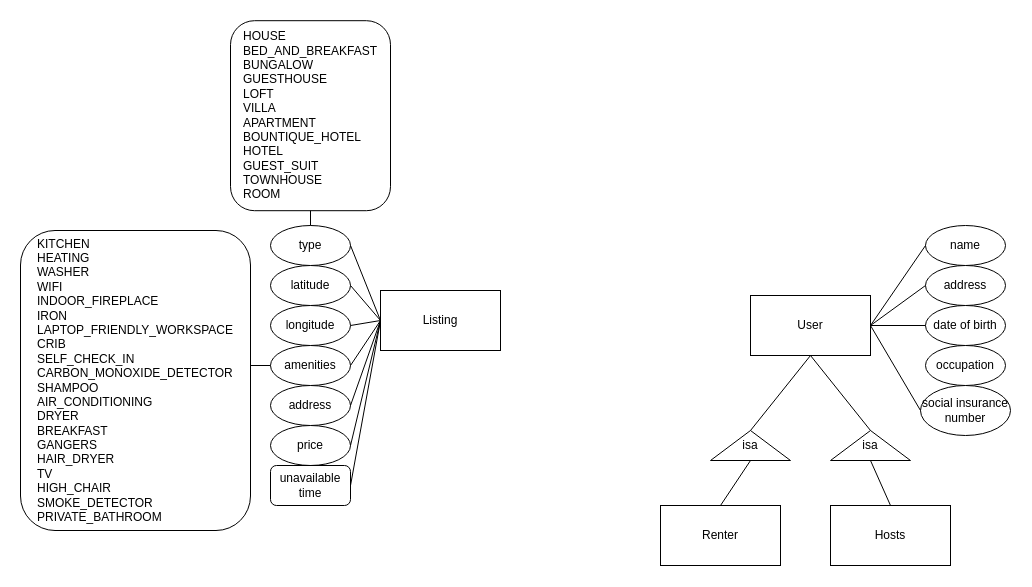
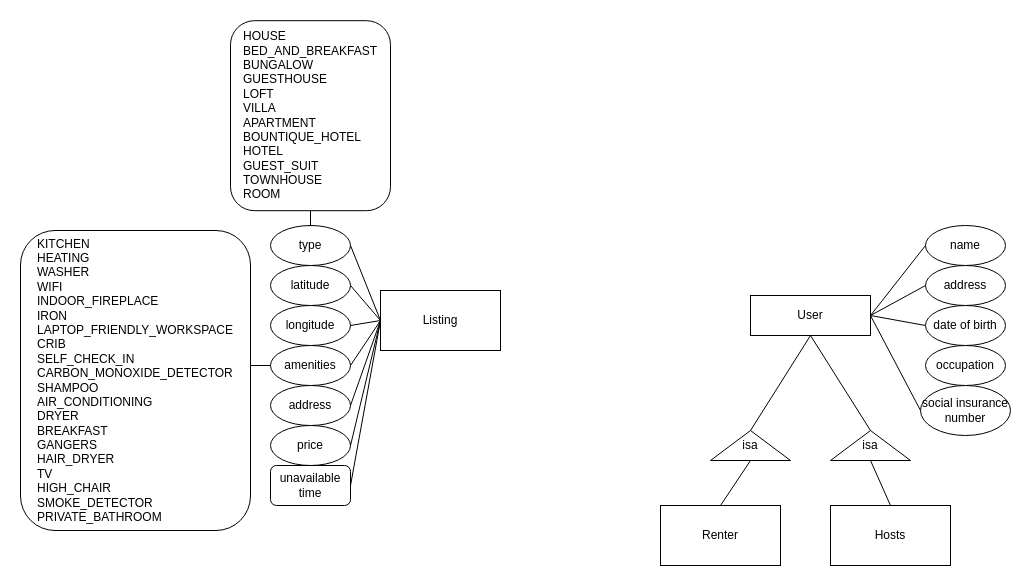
(811, 326) -> (811, 316)
